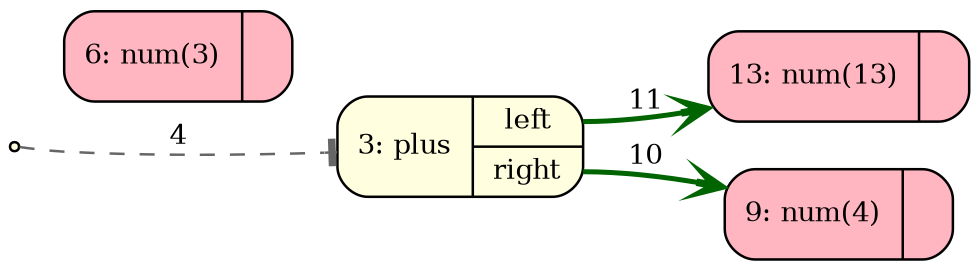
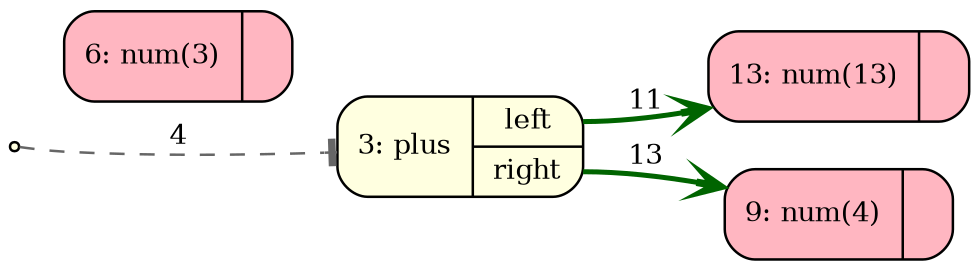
(646, 157) -> (646, 157)
